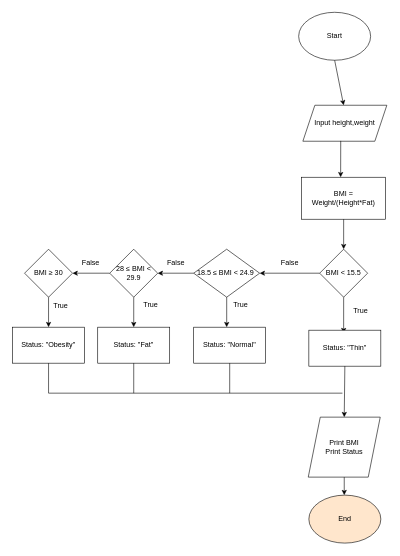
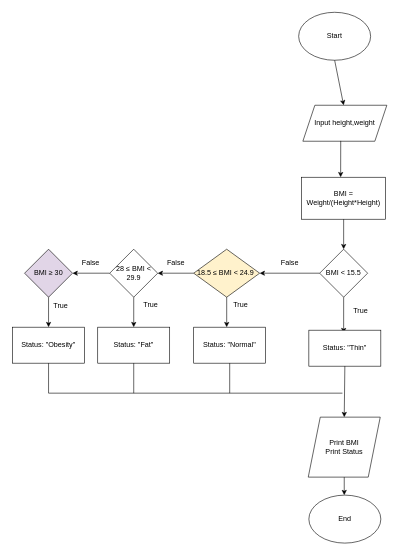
(344, 198) -> (344, 198)
(48, 273) -> (48, 273)
(227, 273) -> (227, 273)
(345, 519) -> (345, 519)
